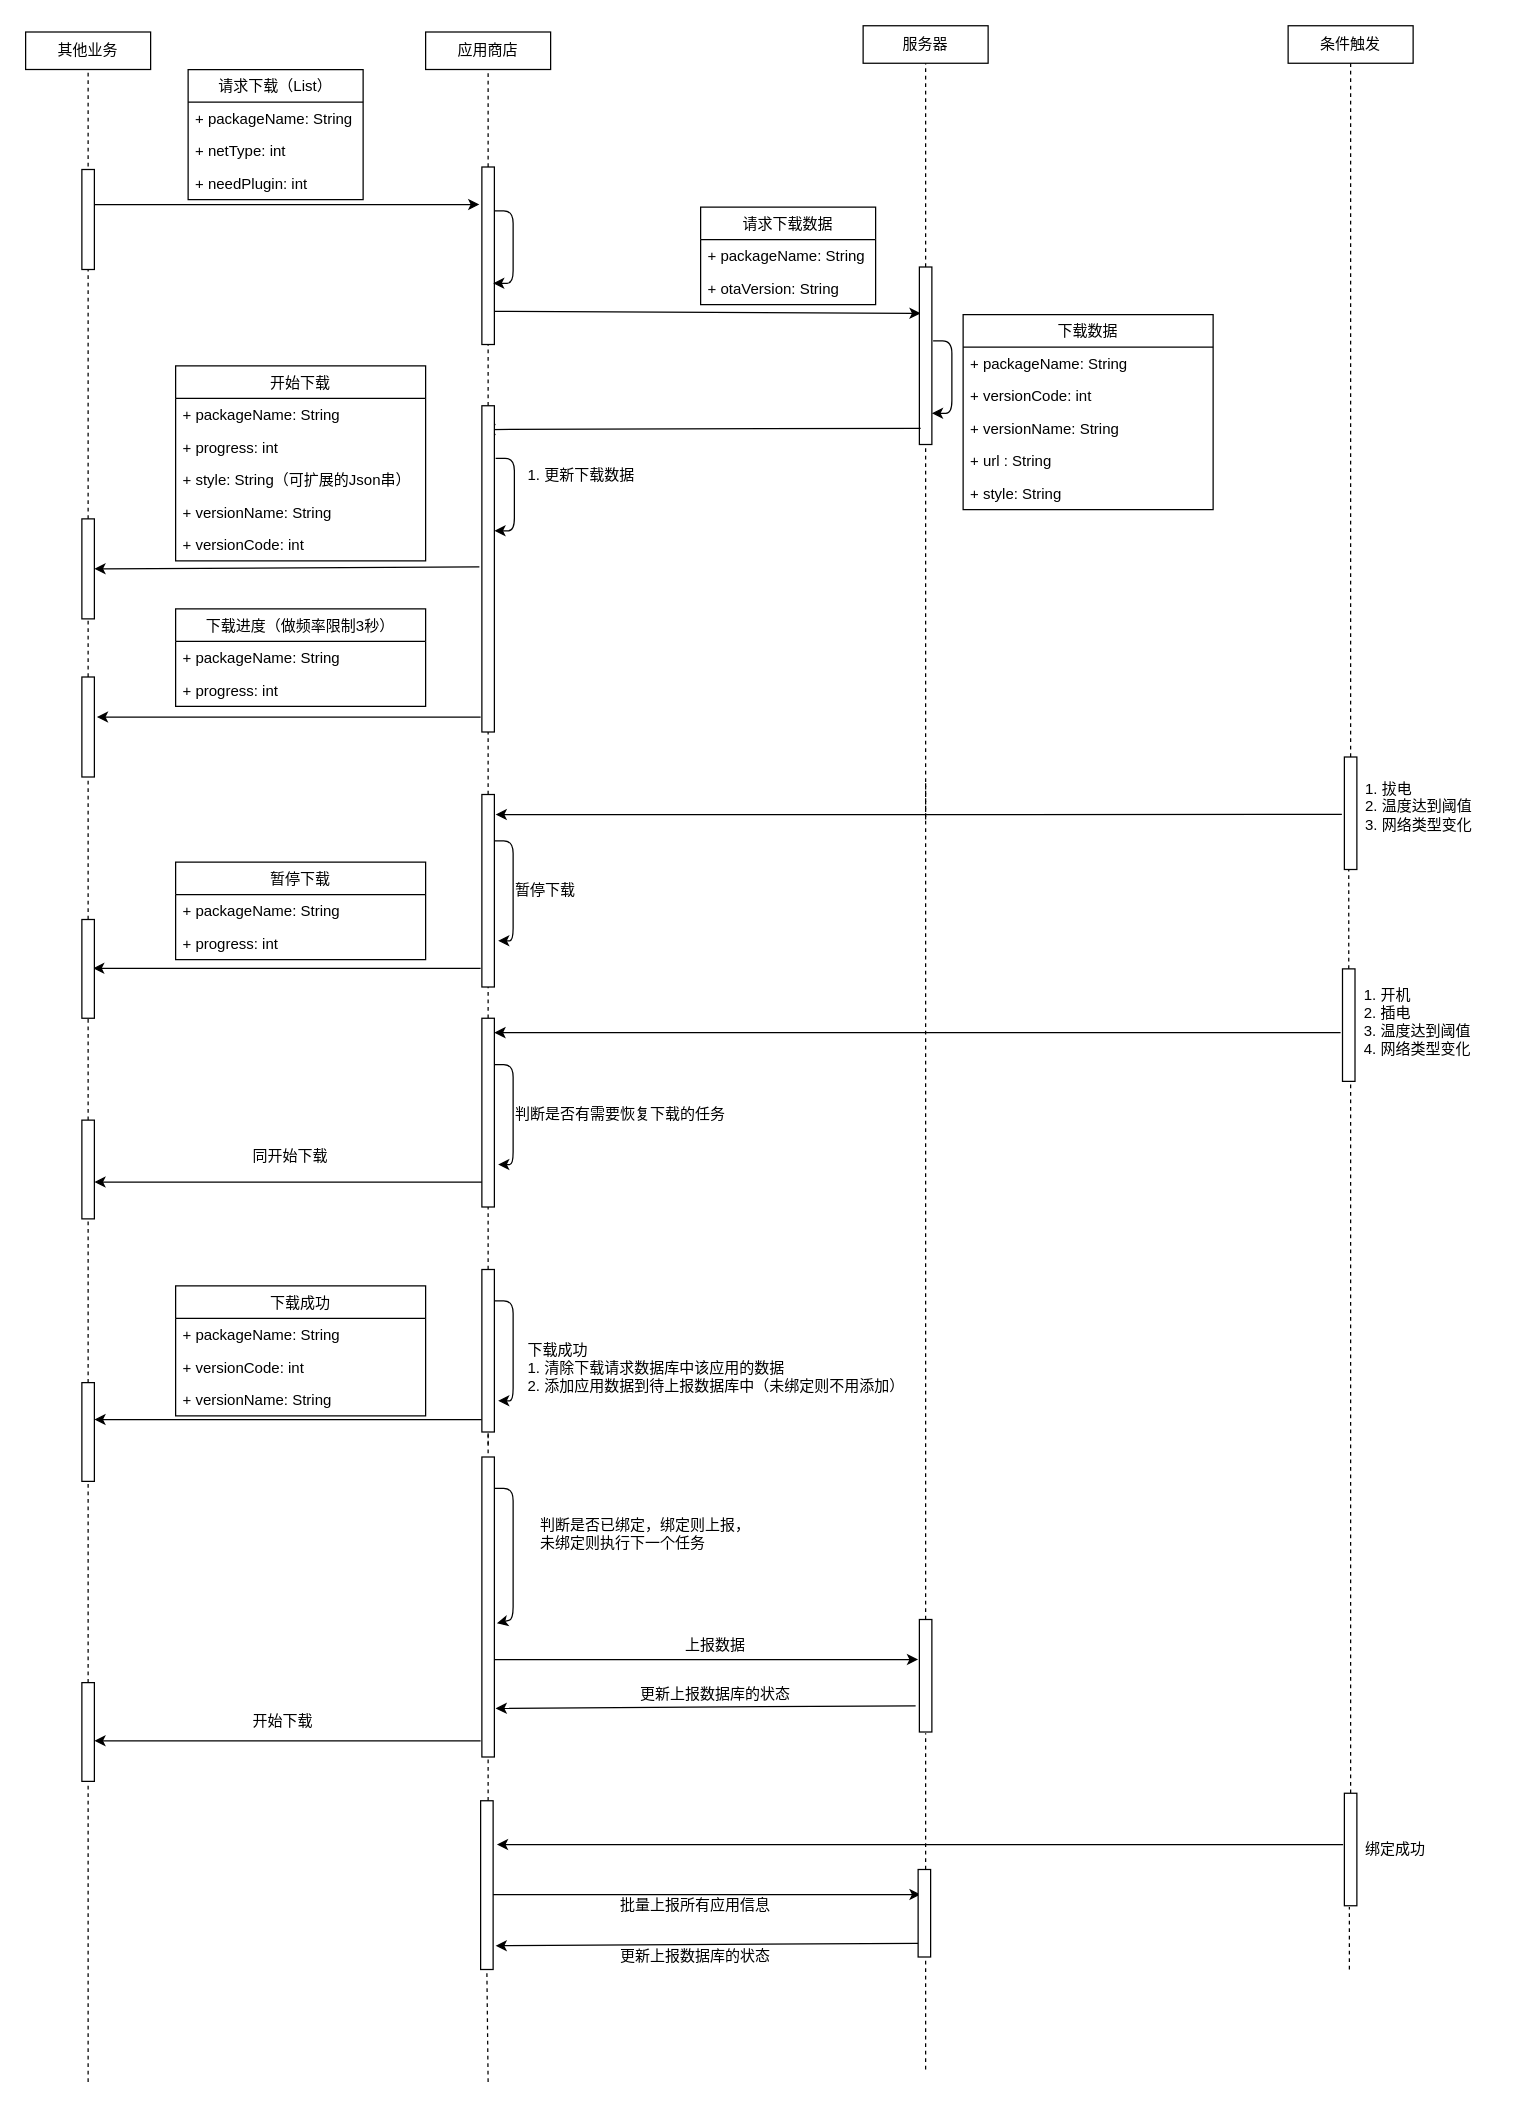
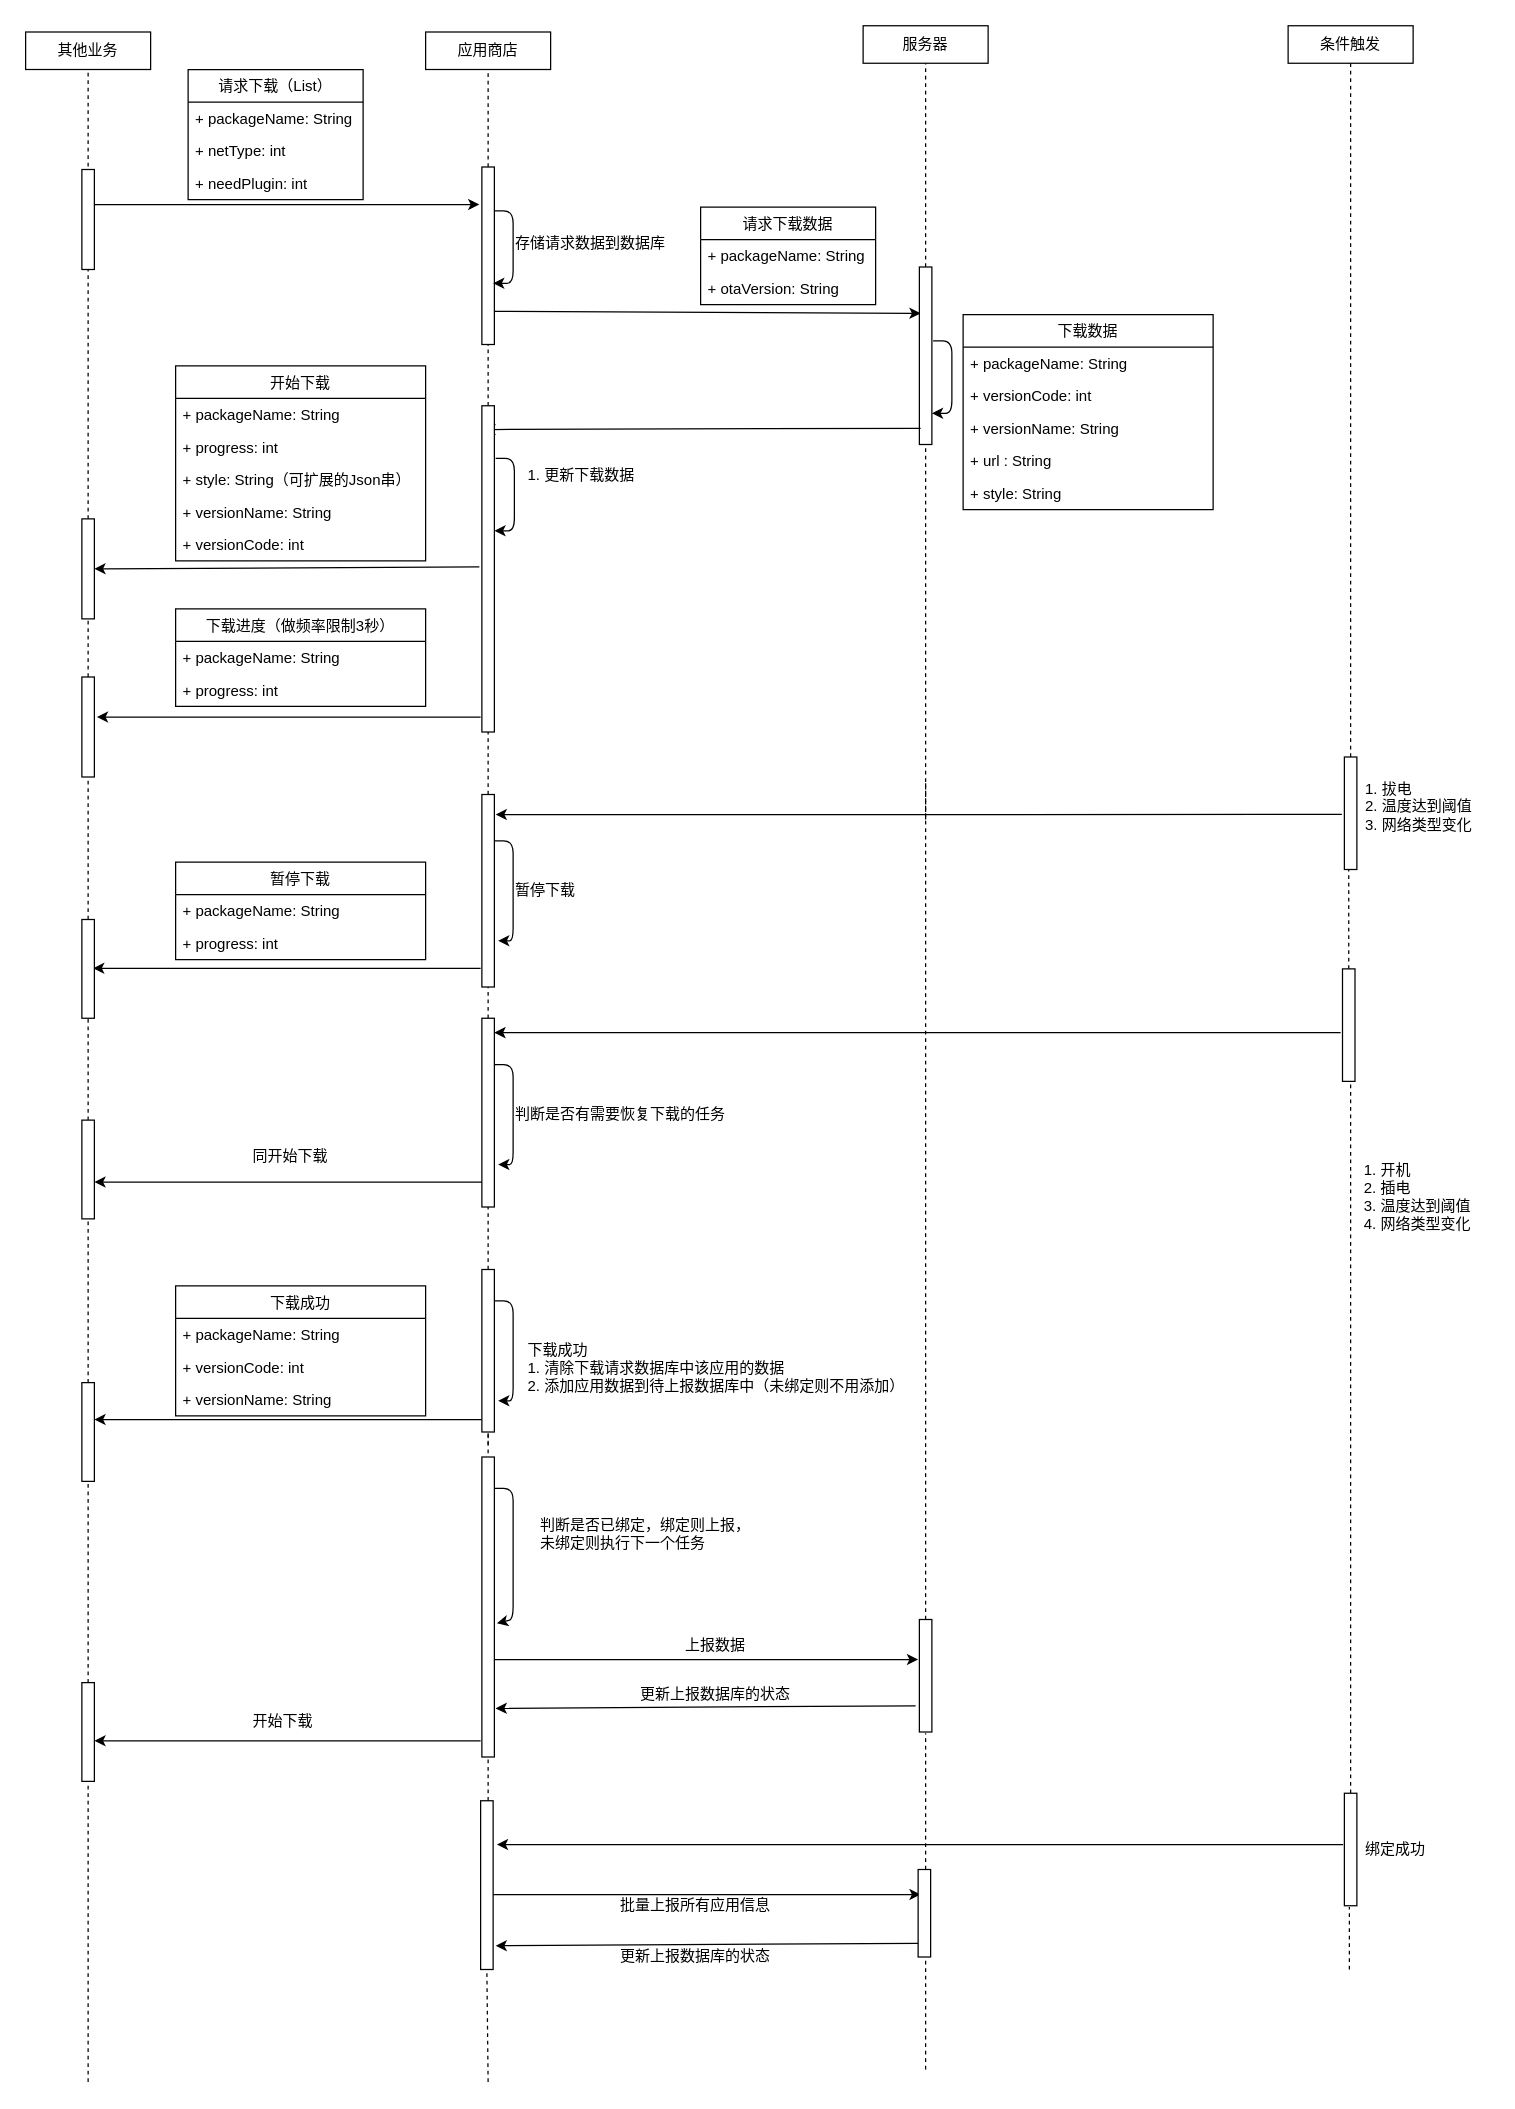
none -> (601, 243)
(1424, 1020) -> (1424, 1195)
